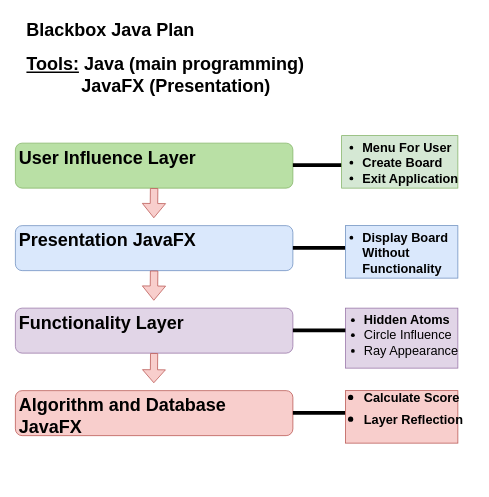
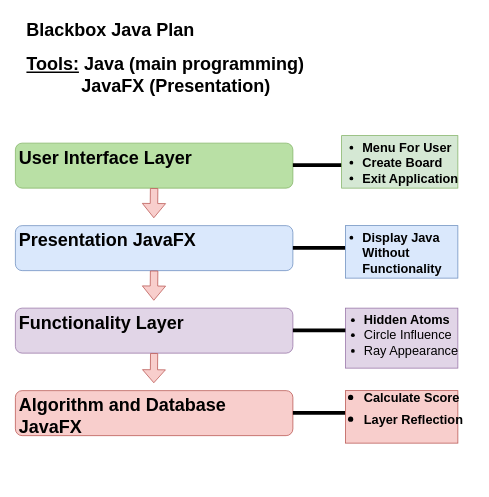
(66, 141) -> (67, 141)
(401, 229) -> (401, 229)
